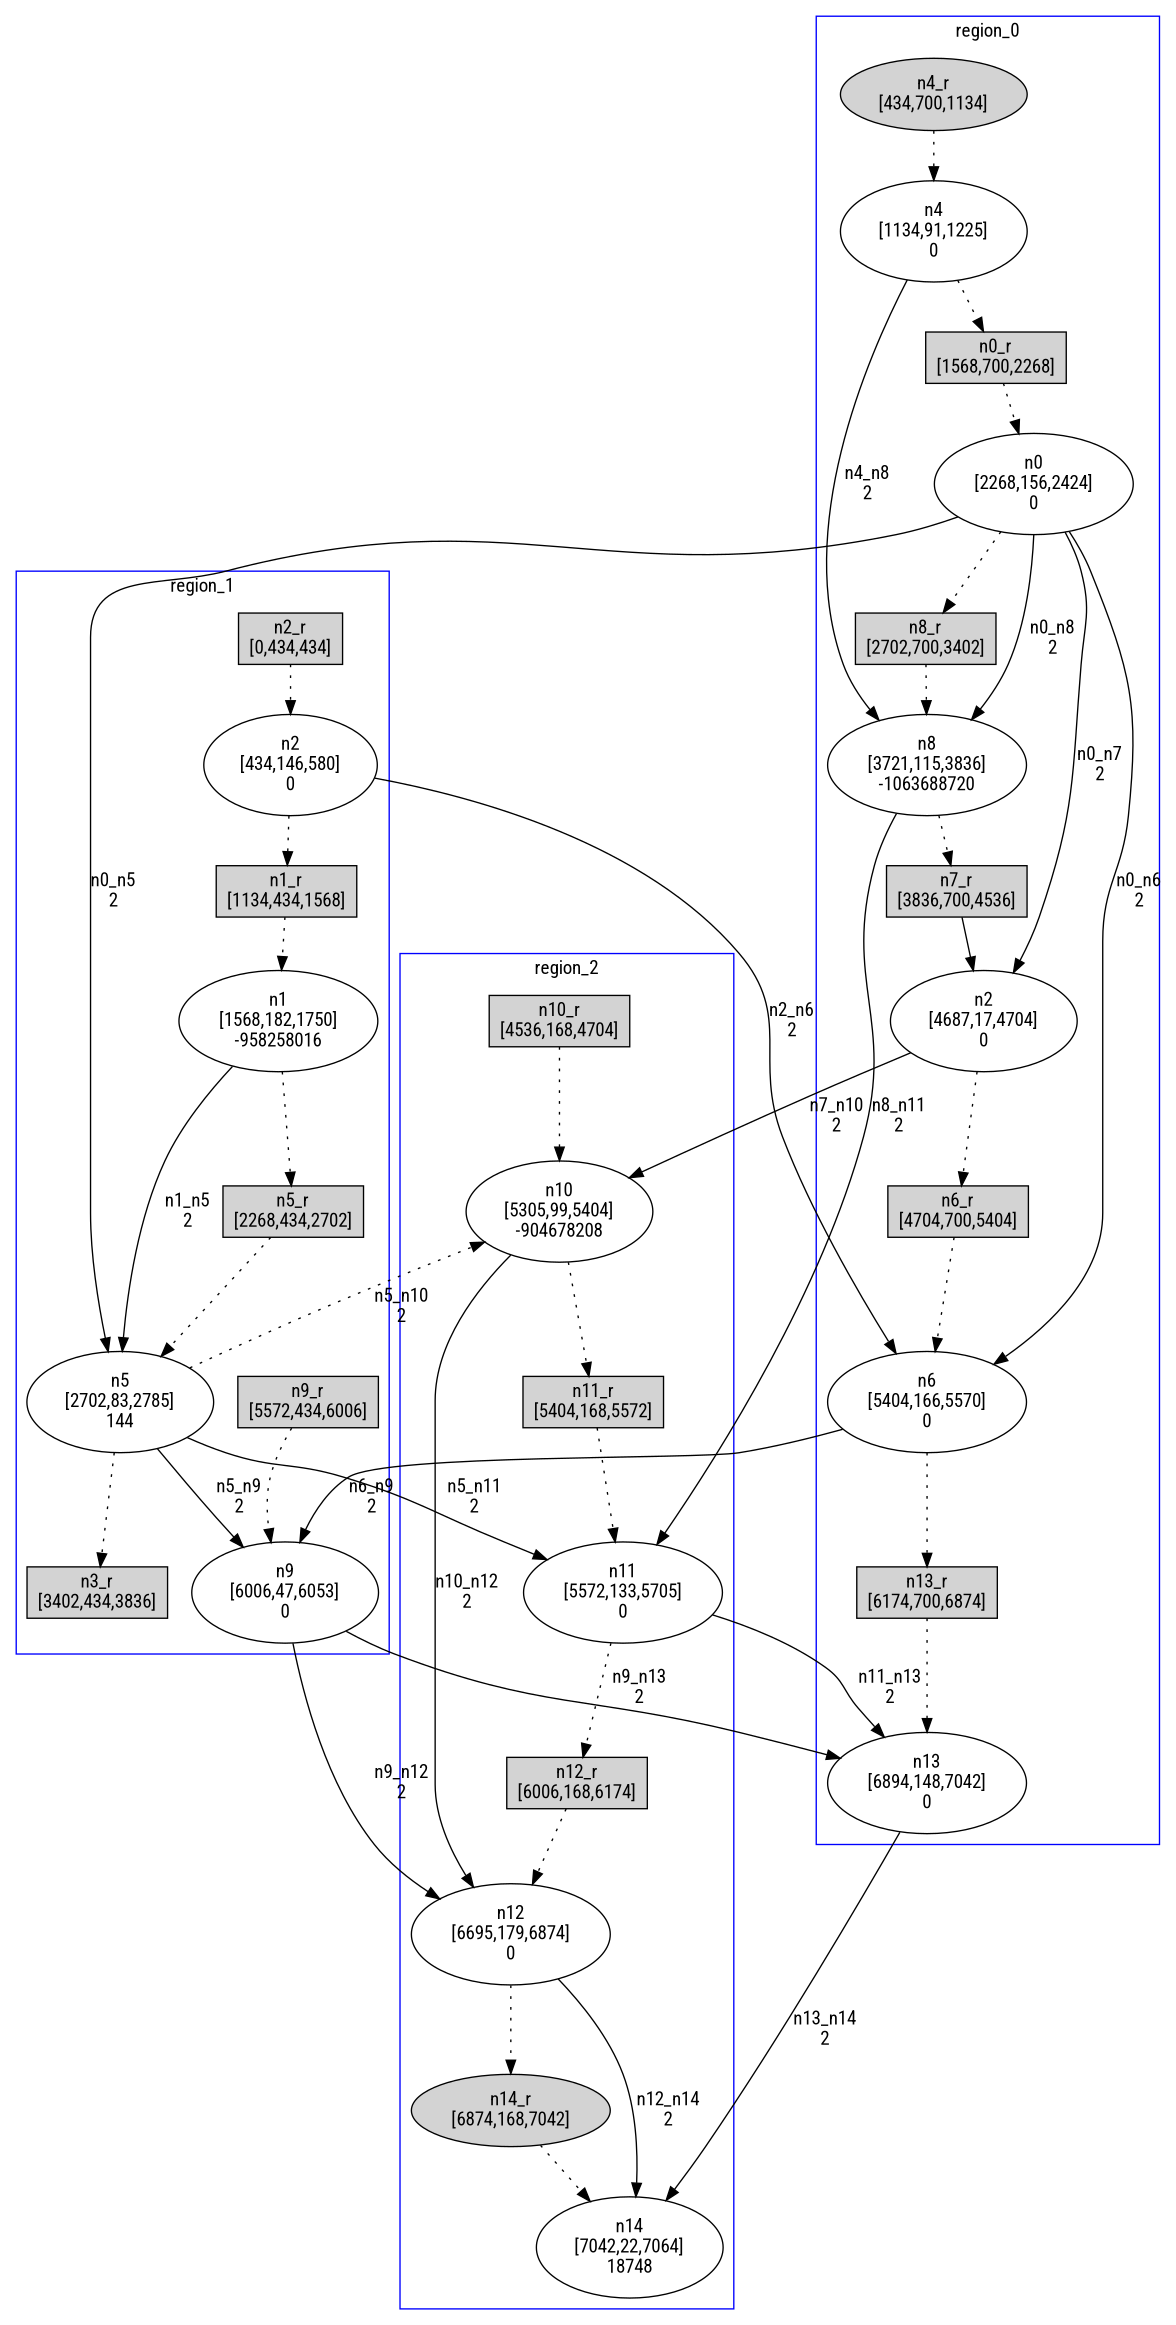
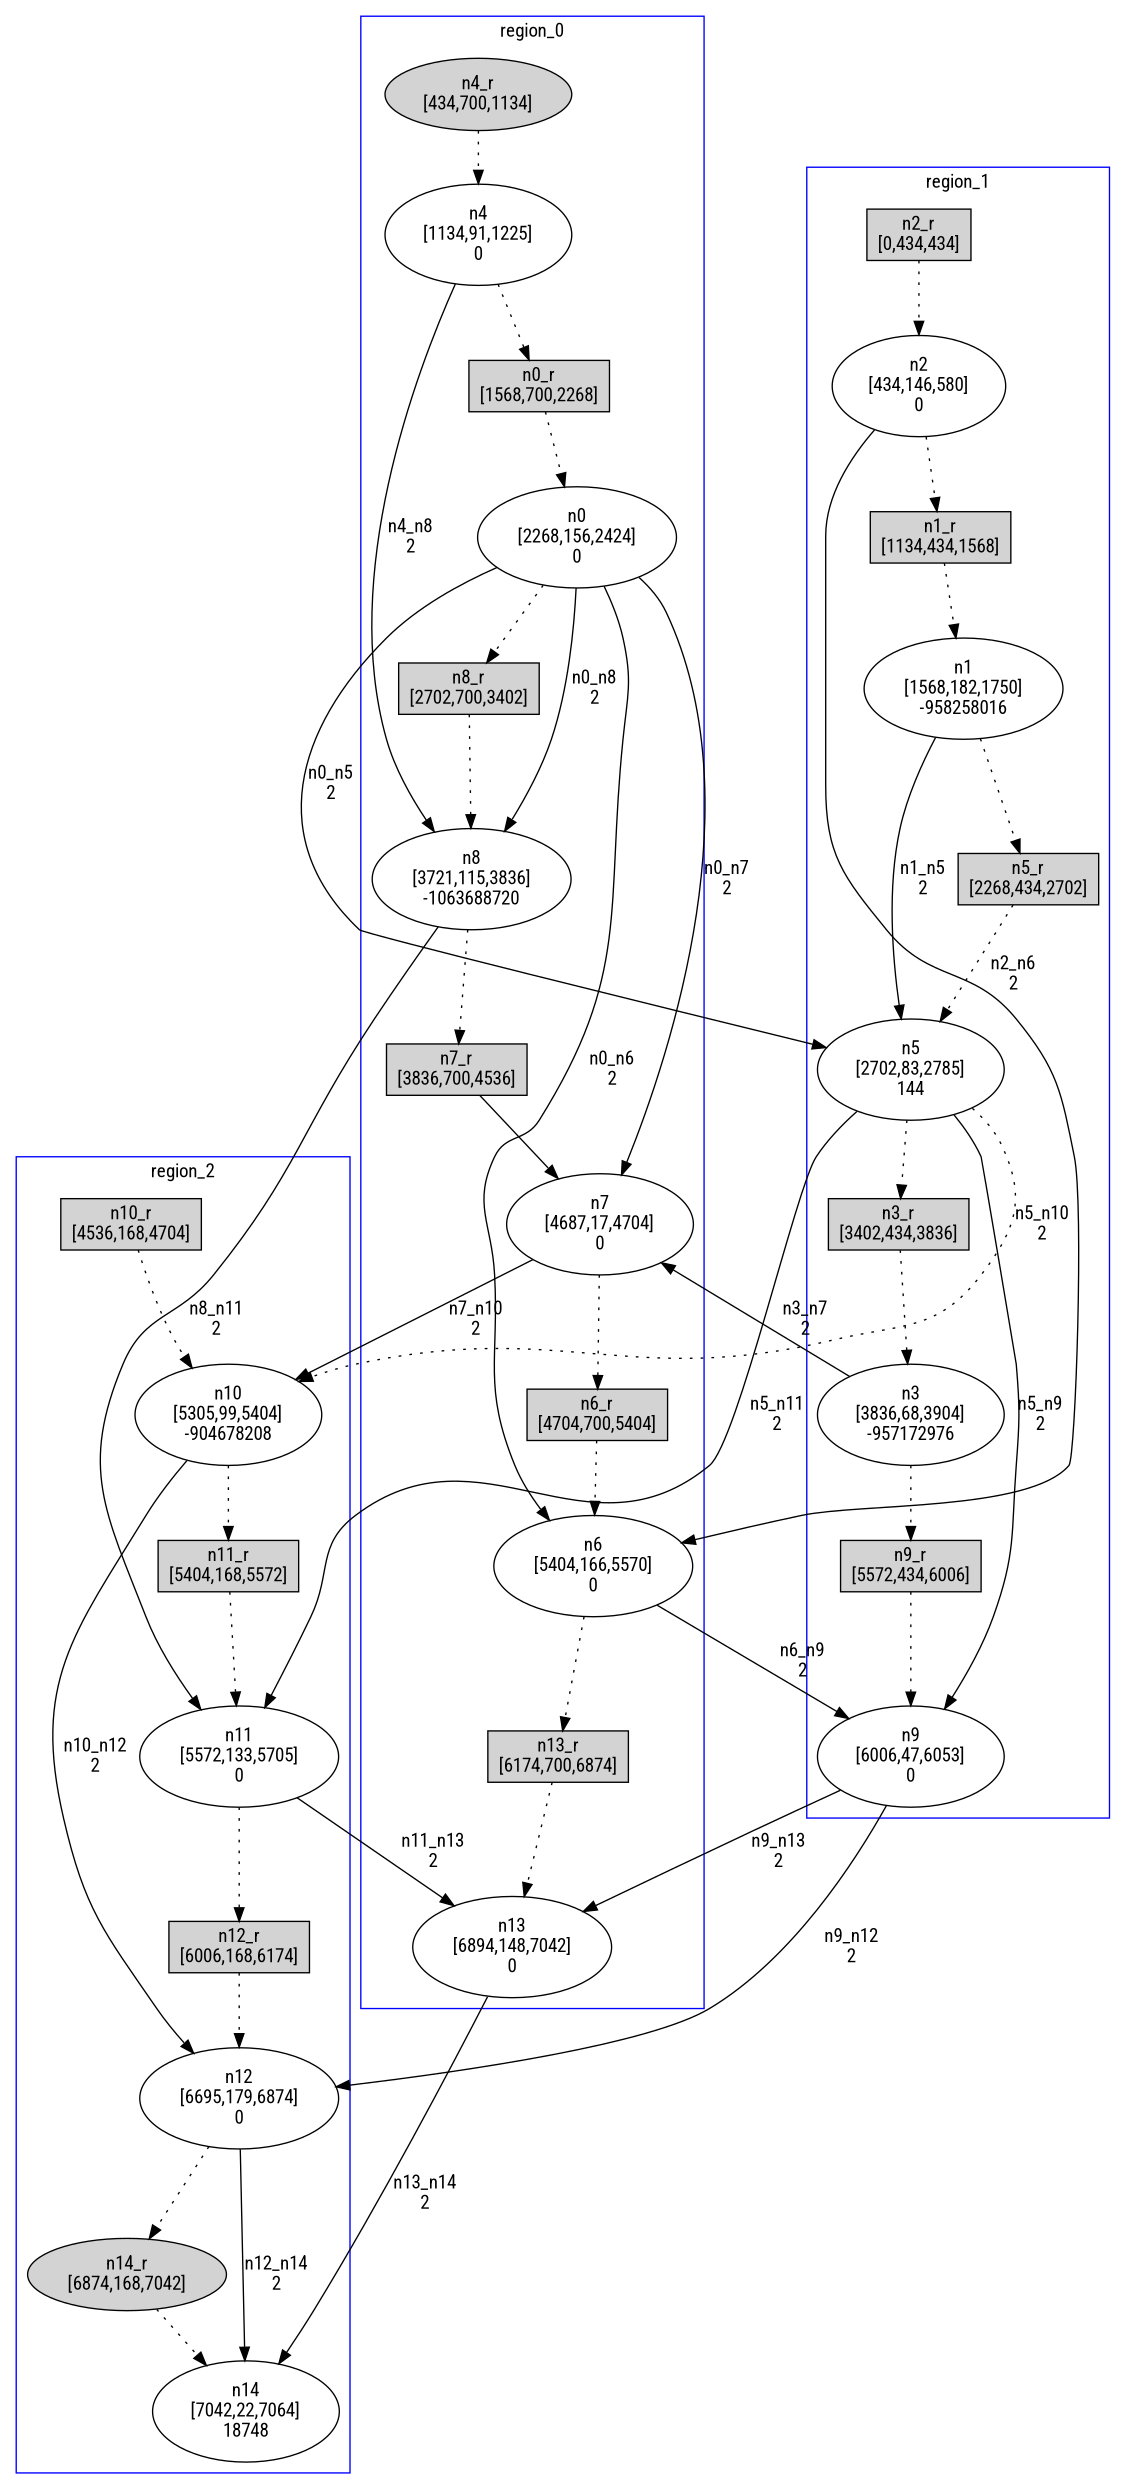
(984, 1021) -> (600, 1224)
none -> (911, 1415)
